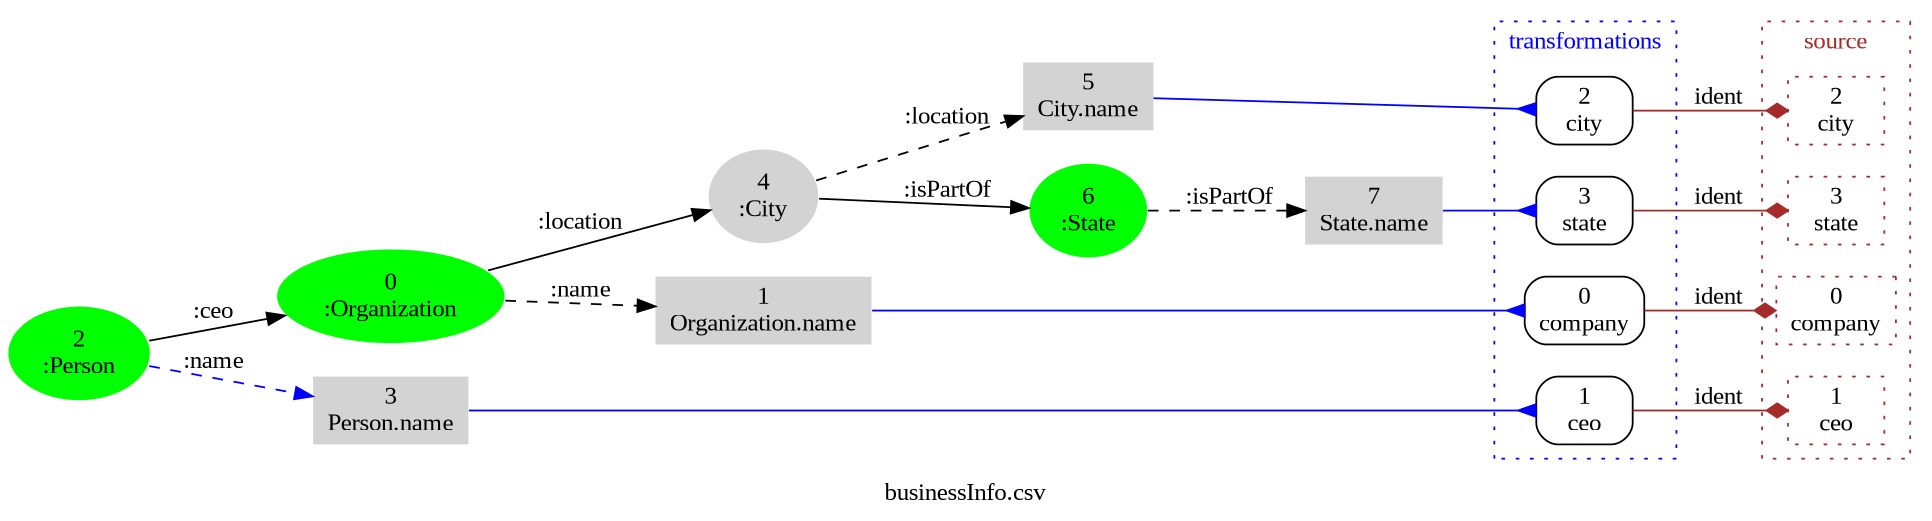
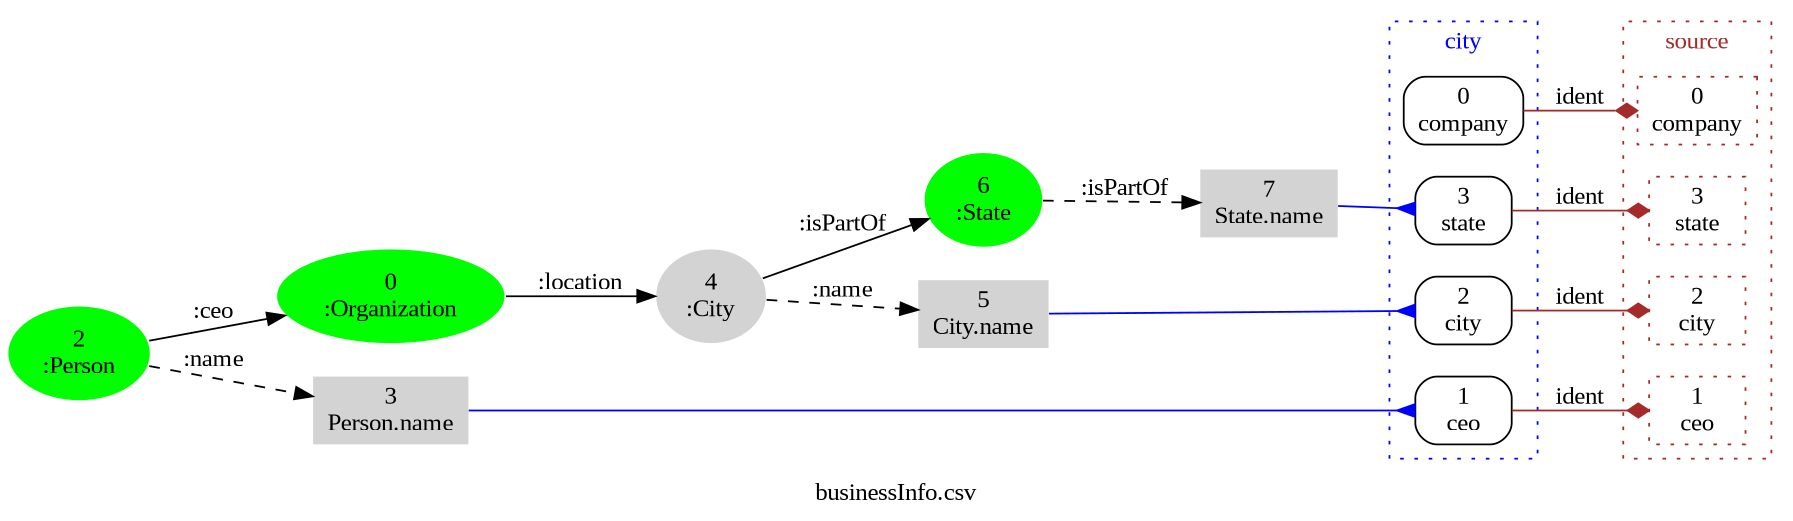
(1585, 42) -> (1464, 42)
(947, 117) -> (842, 290)
(764, 311) -> none
(222, 380) -> (222, 380)
